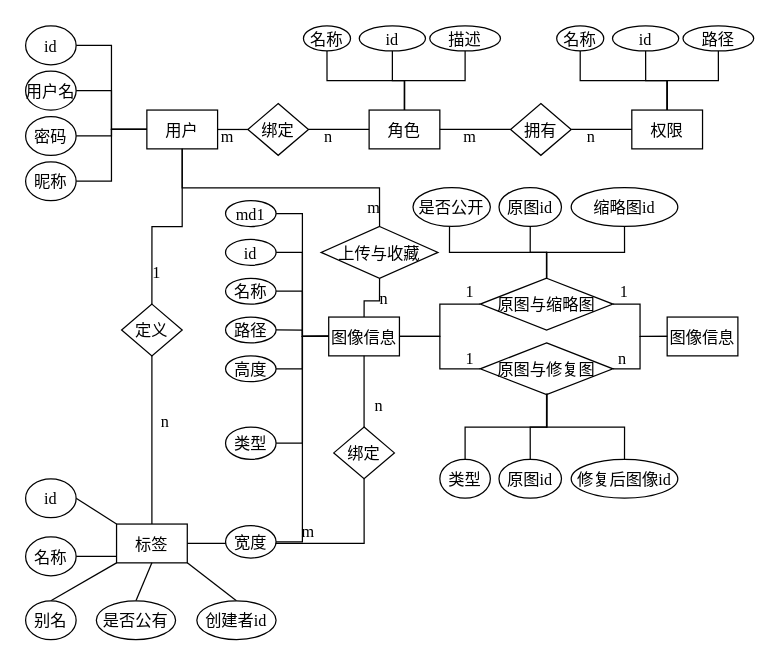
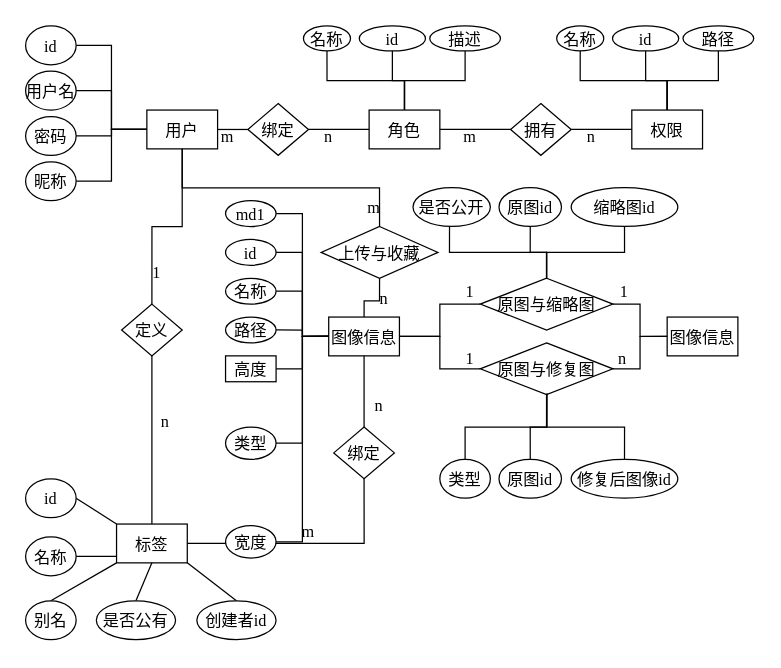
(251, 369) -> (251, 369)
